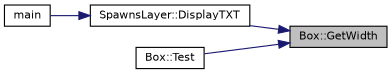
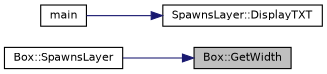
(264, 27) -> none
(170, 58) -> (64, 58)
